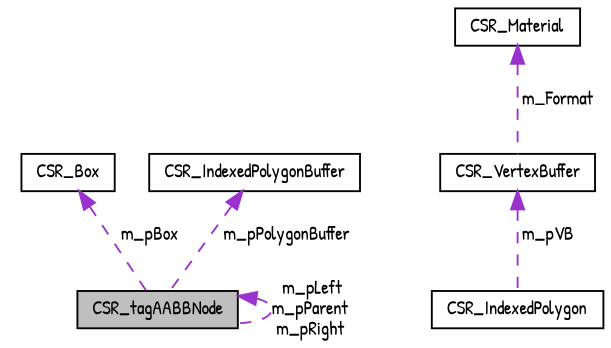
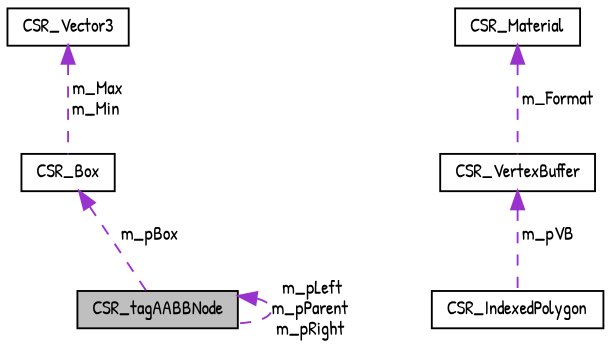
none -> (68, 27)
(255, 173) -> none
